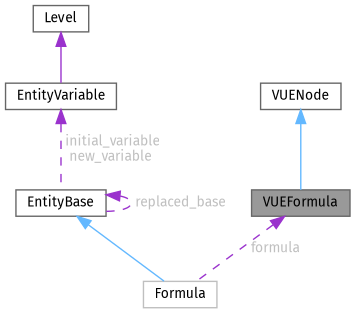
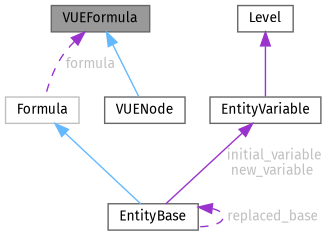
(61, 157) -> (204, 168)
(301, 157) -> (126, 71)
(126, 253) -> (103, 168)
